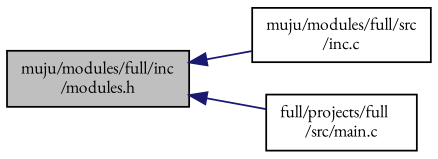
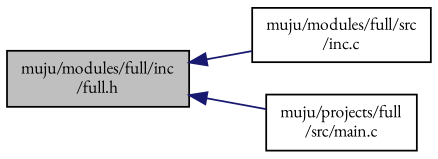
(98, 79) -> (98, 79)
(342, 123) -> (342, 123)
